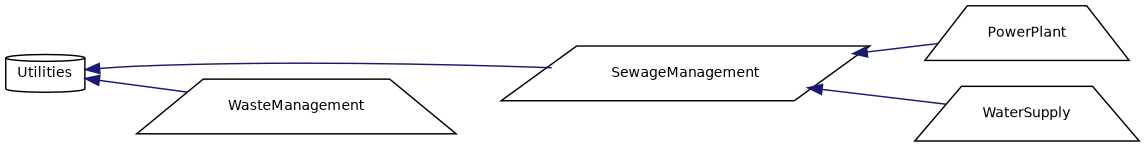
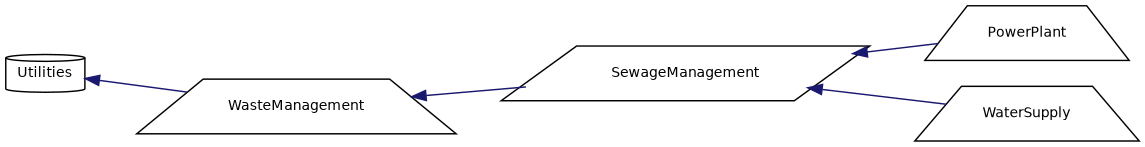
(326, 63) -> (476, 91)
